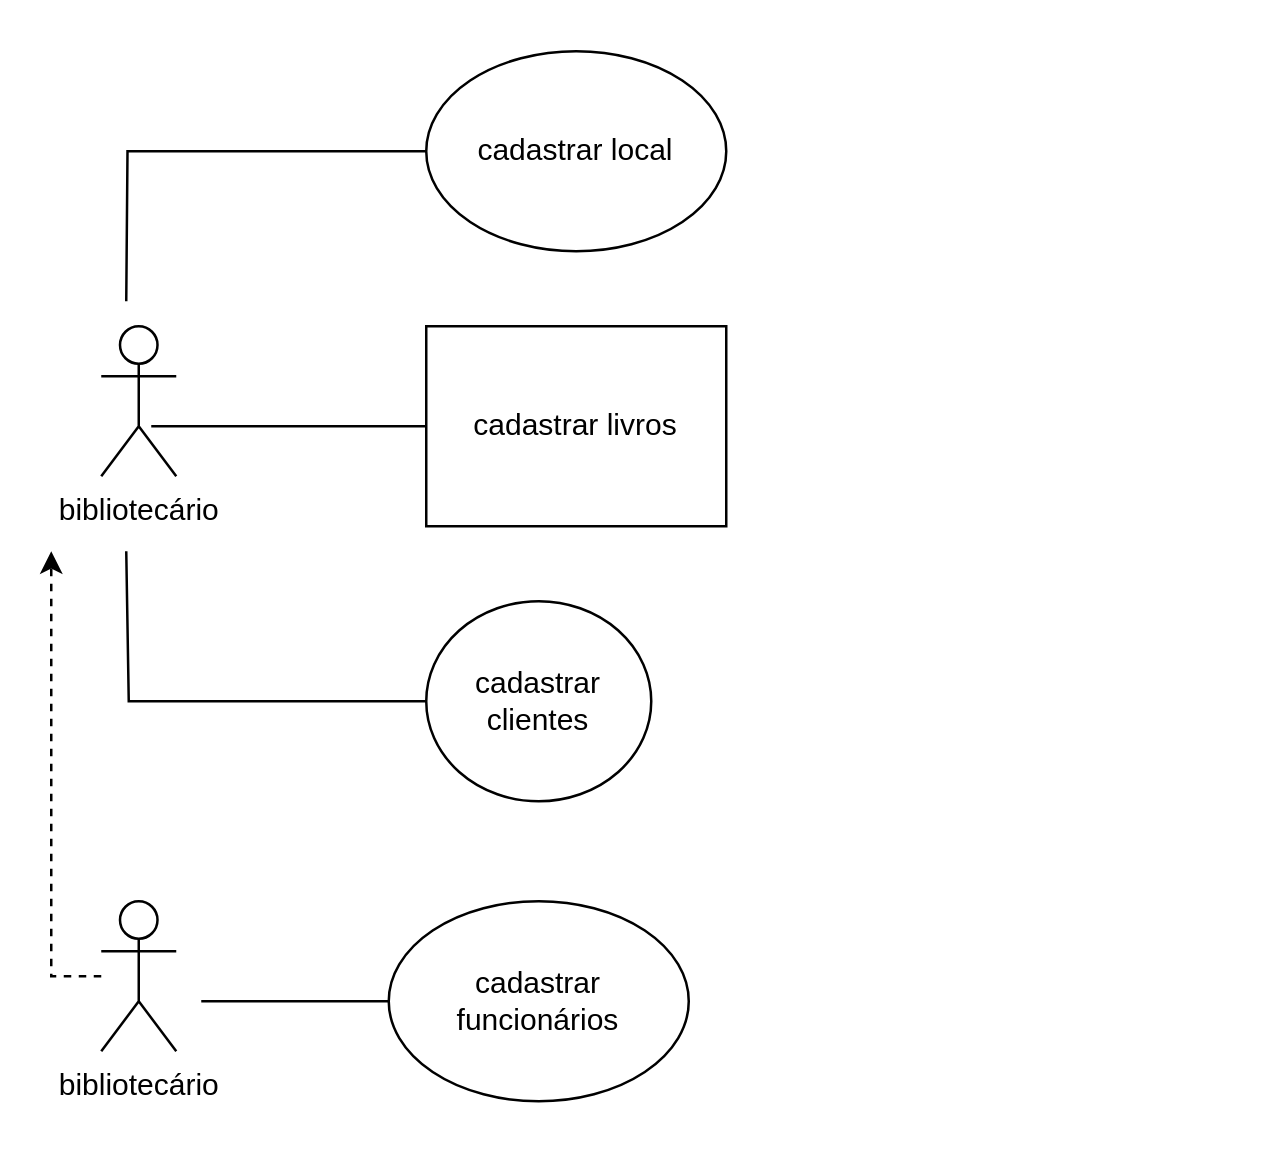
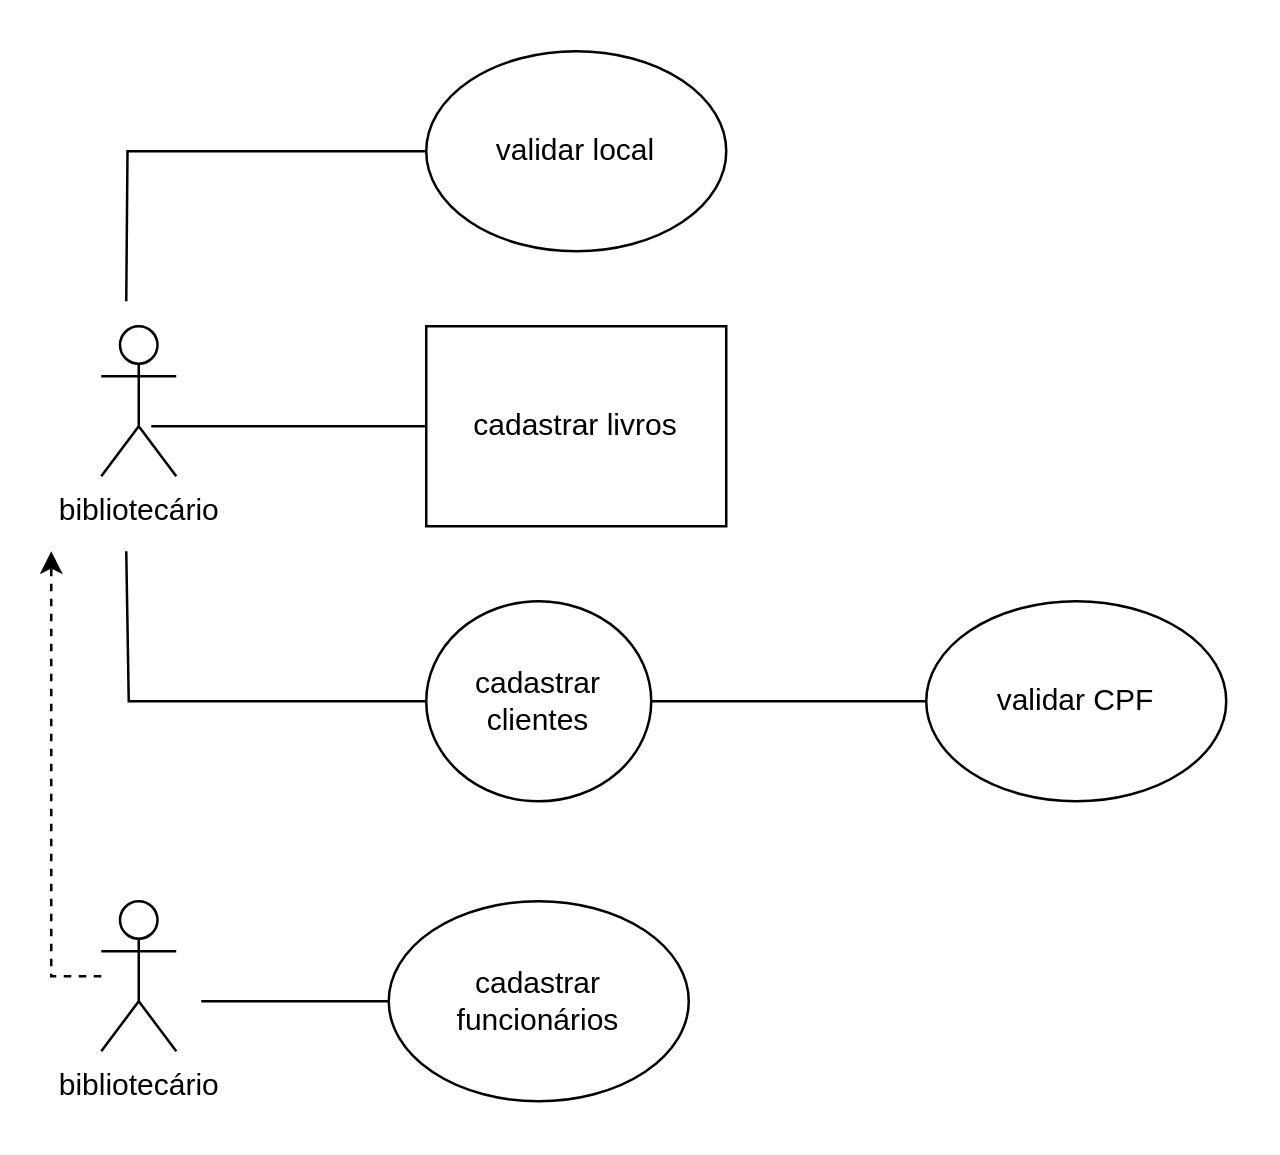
(576, 151) -> (576, 151)
none -> (789, 701)
none -> (1076, 701)
